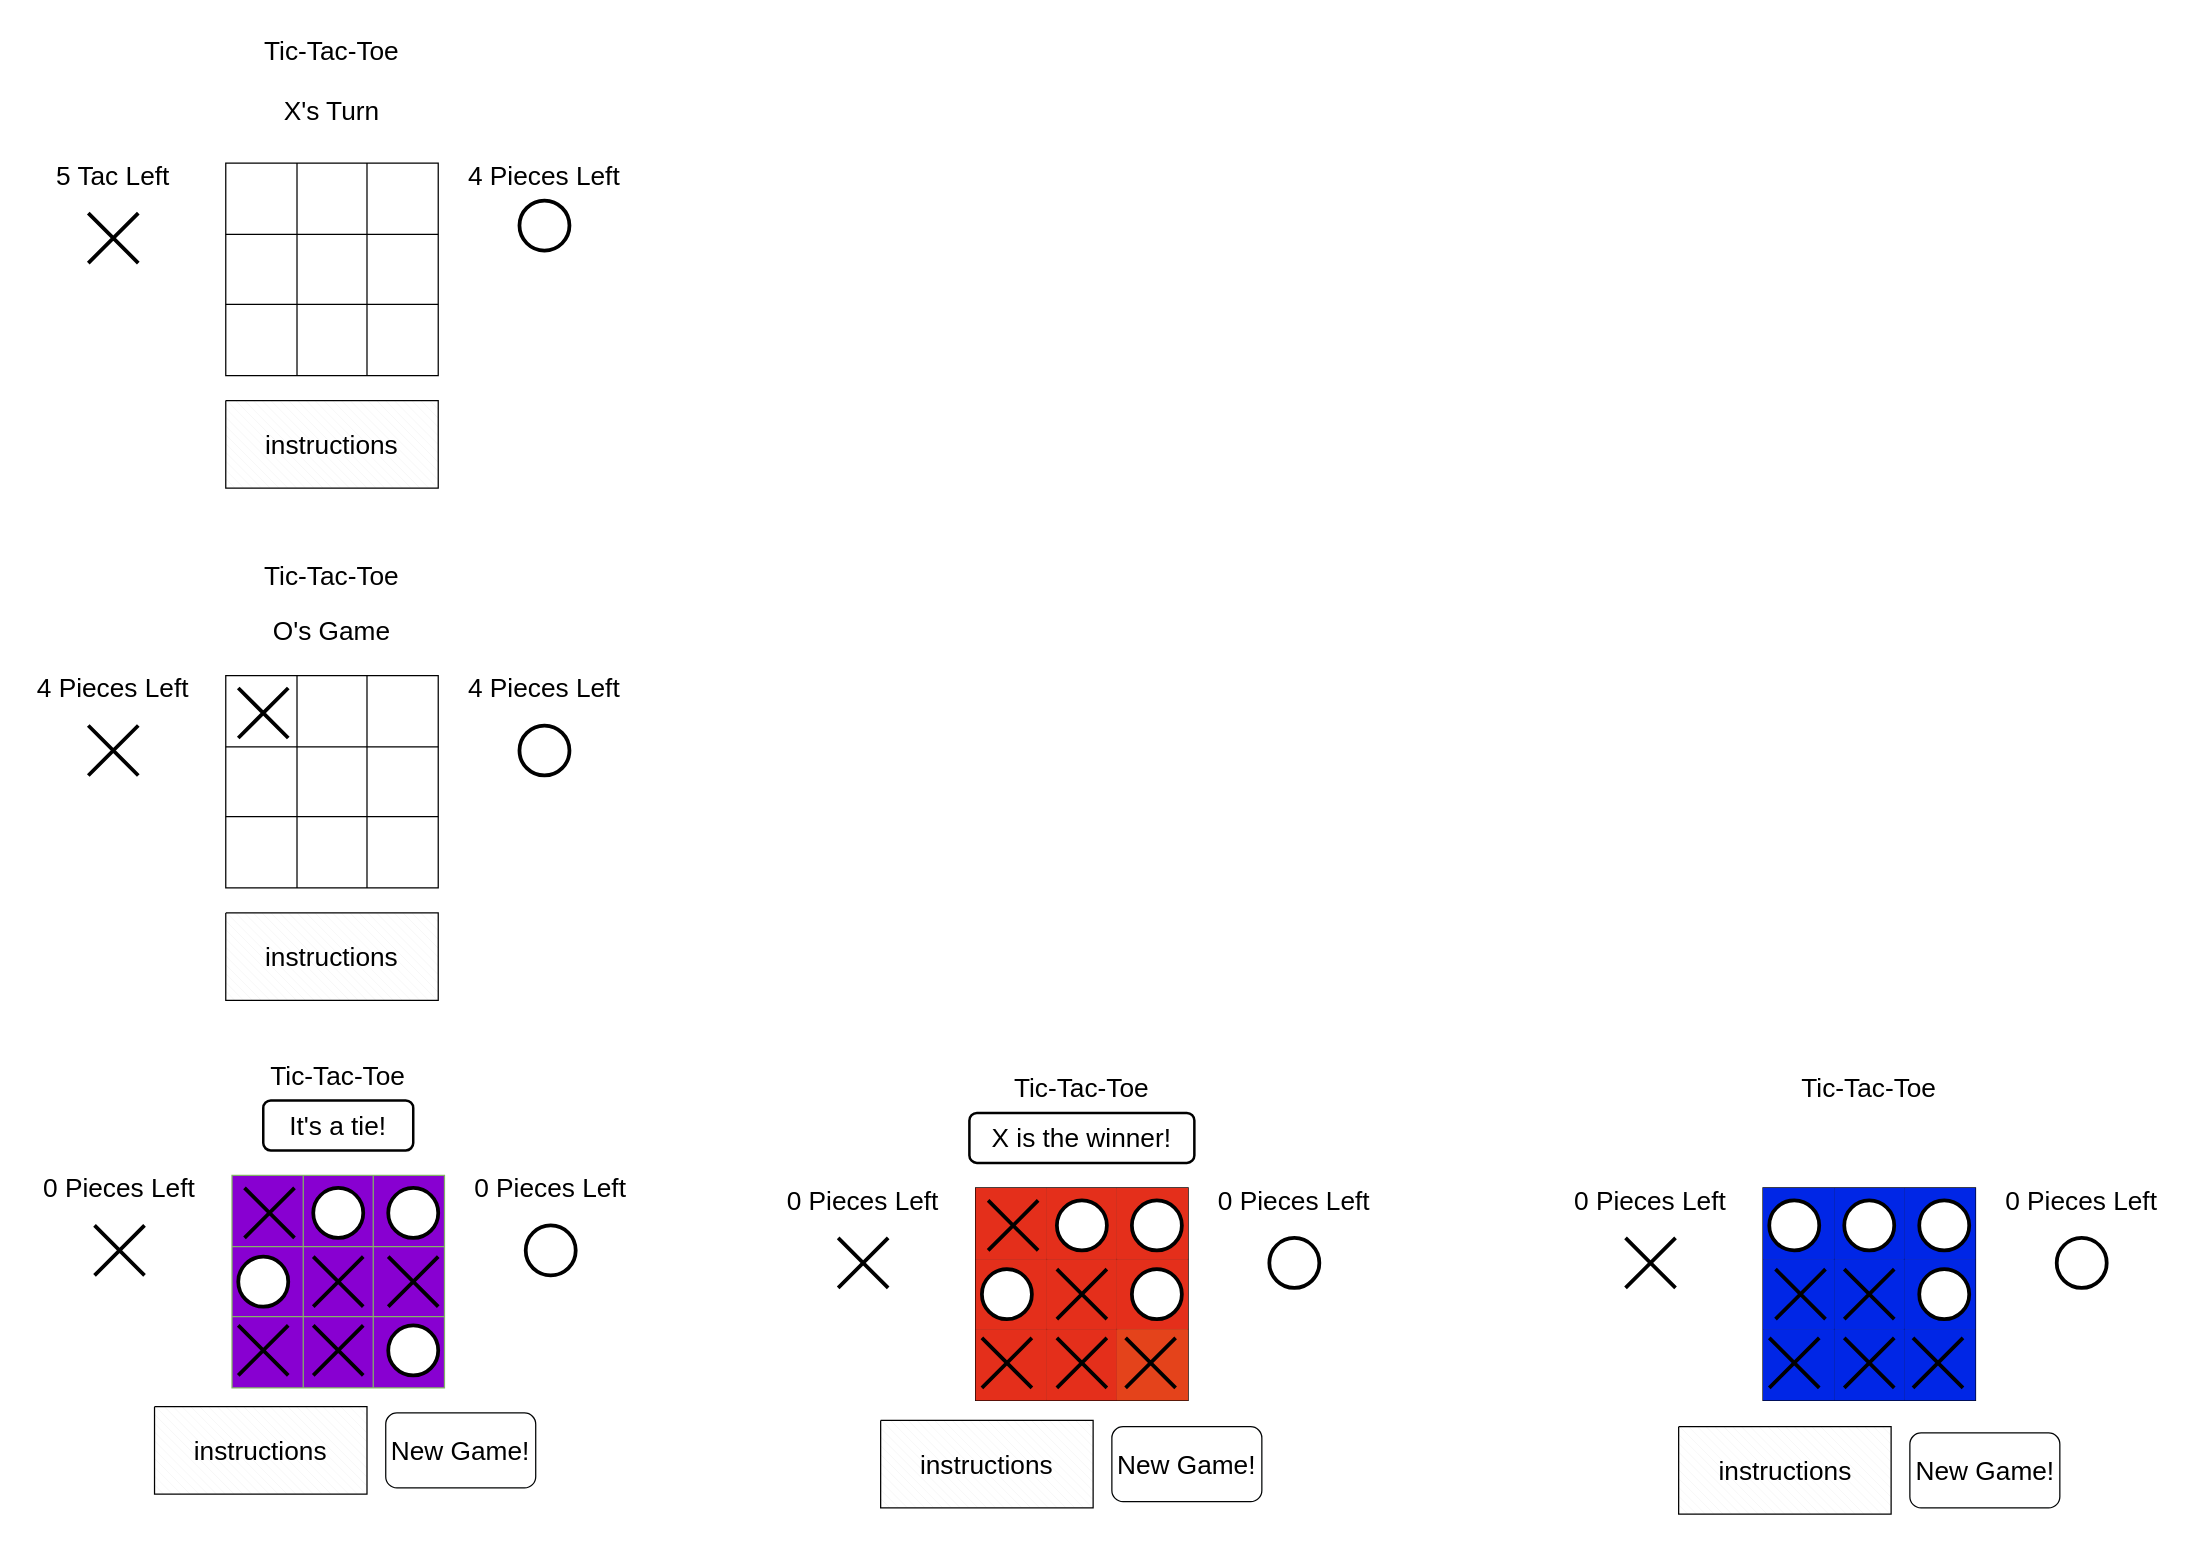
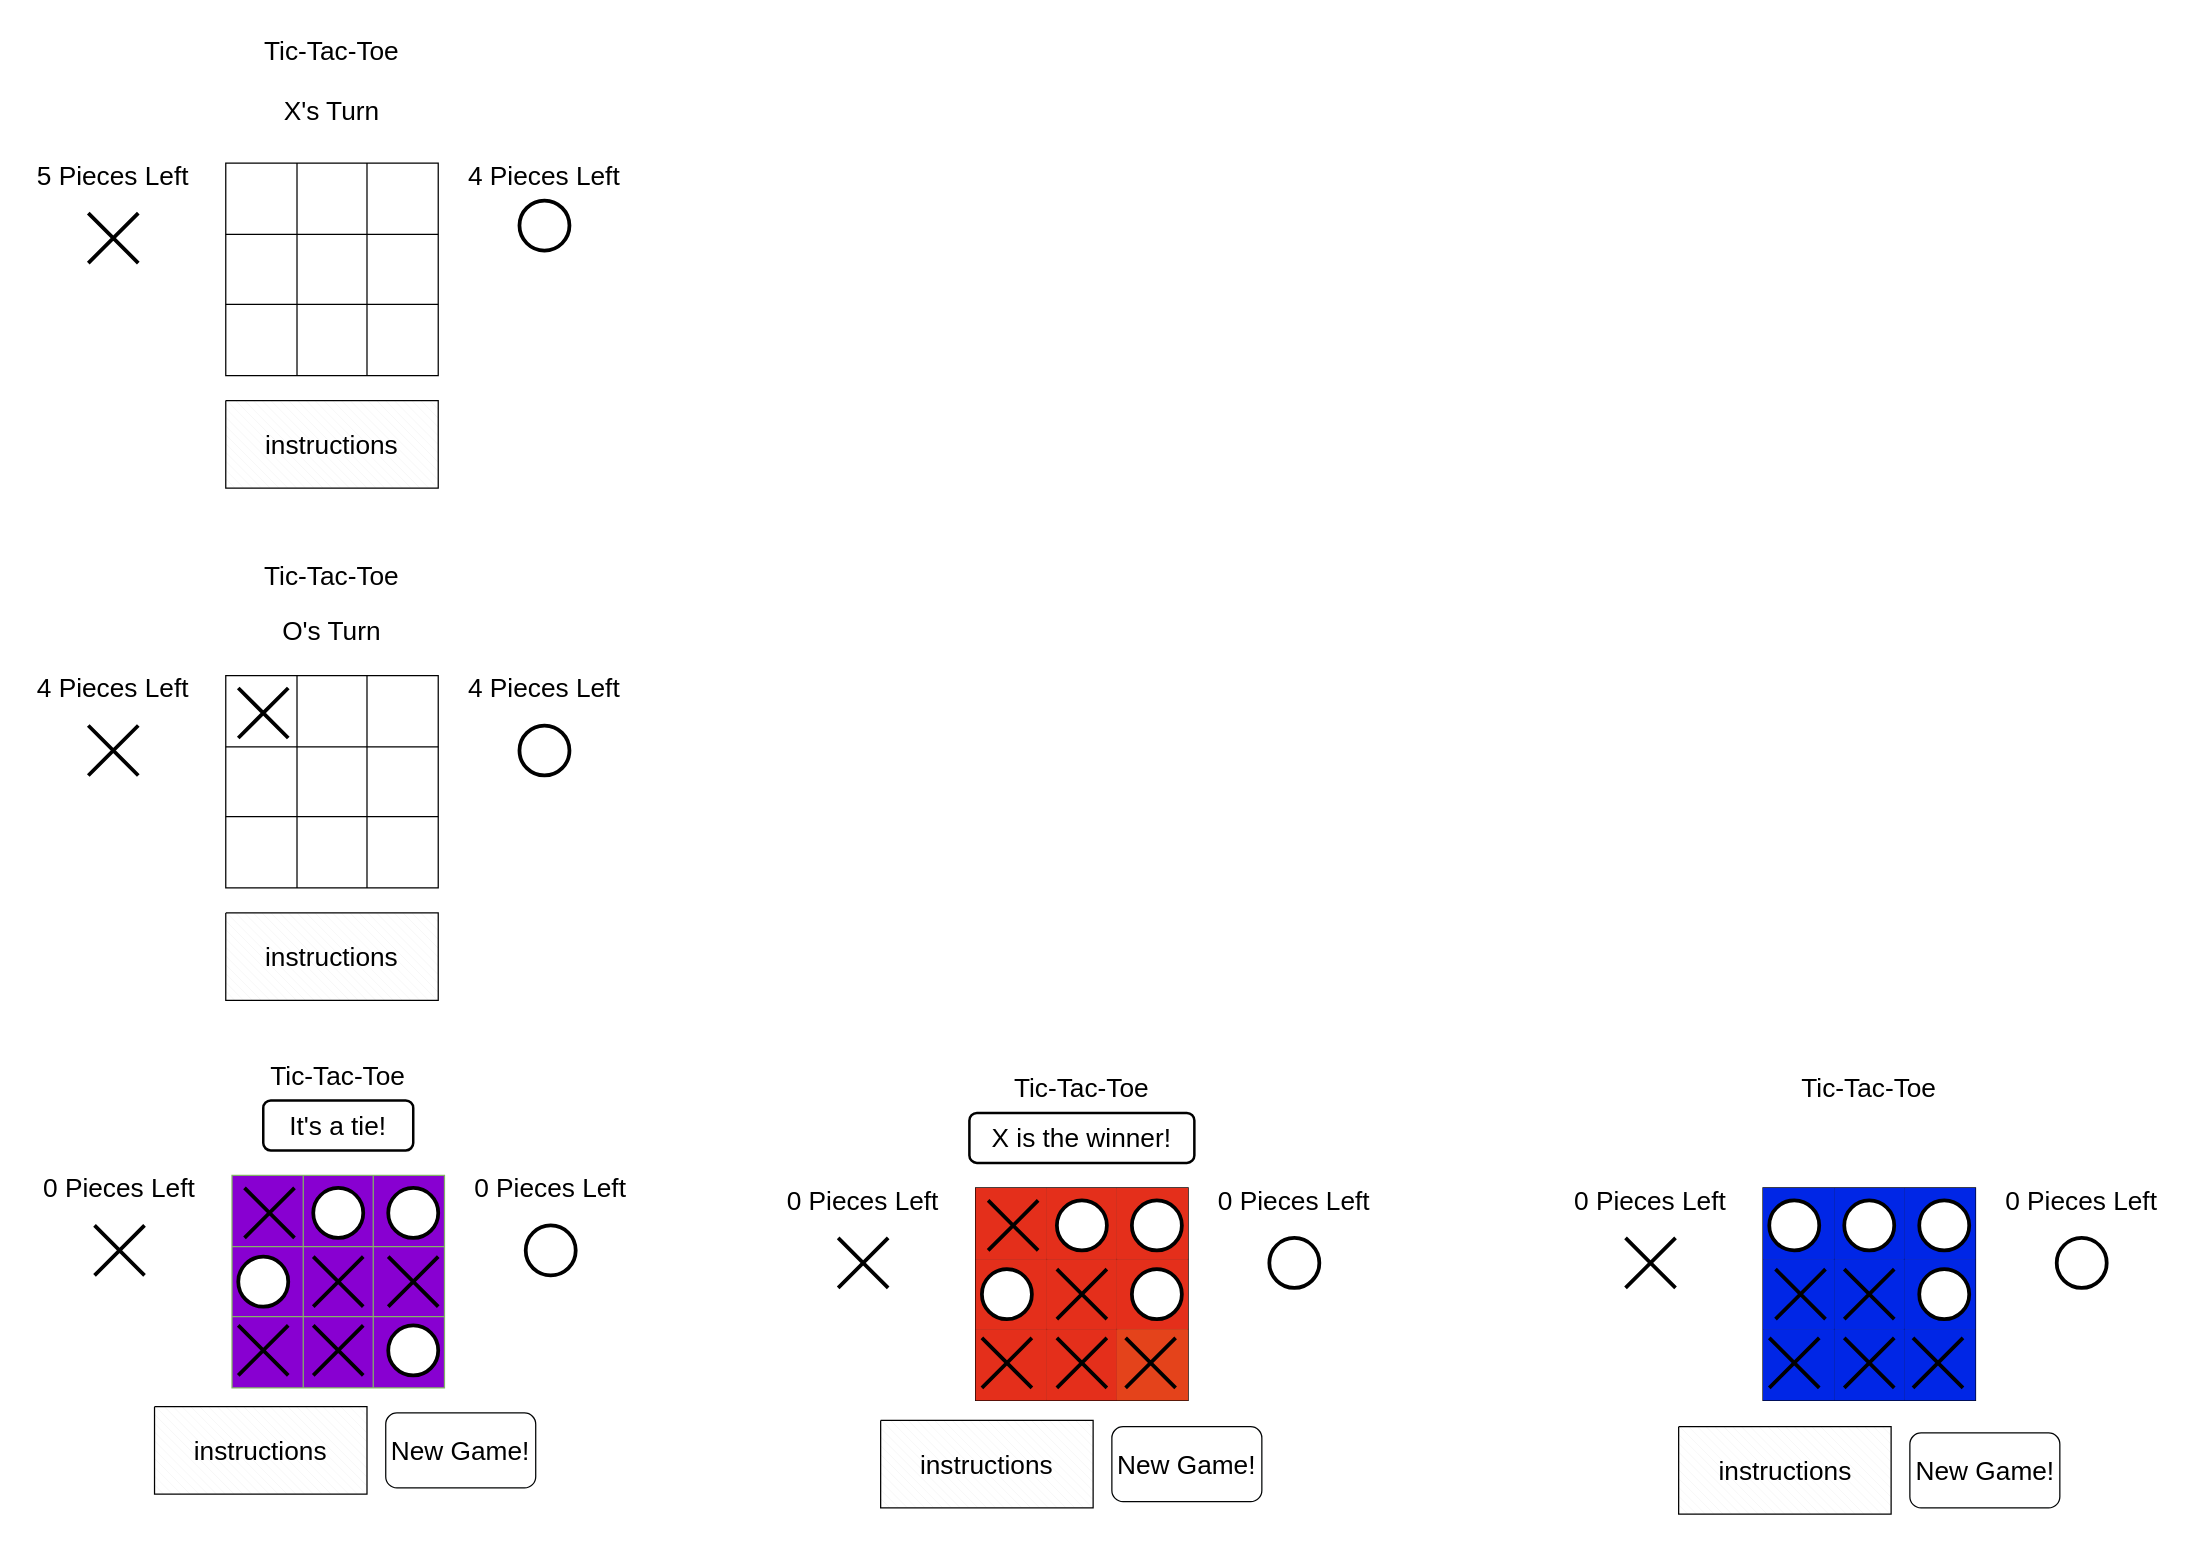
(113, 176) -> (113, 176)
(332, 631) -> (332, 631)
